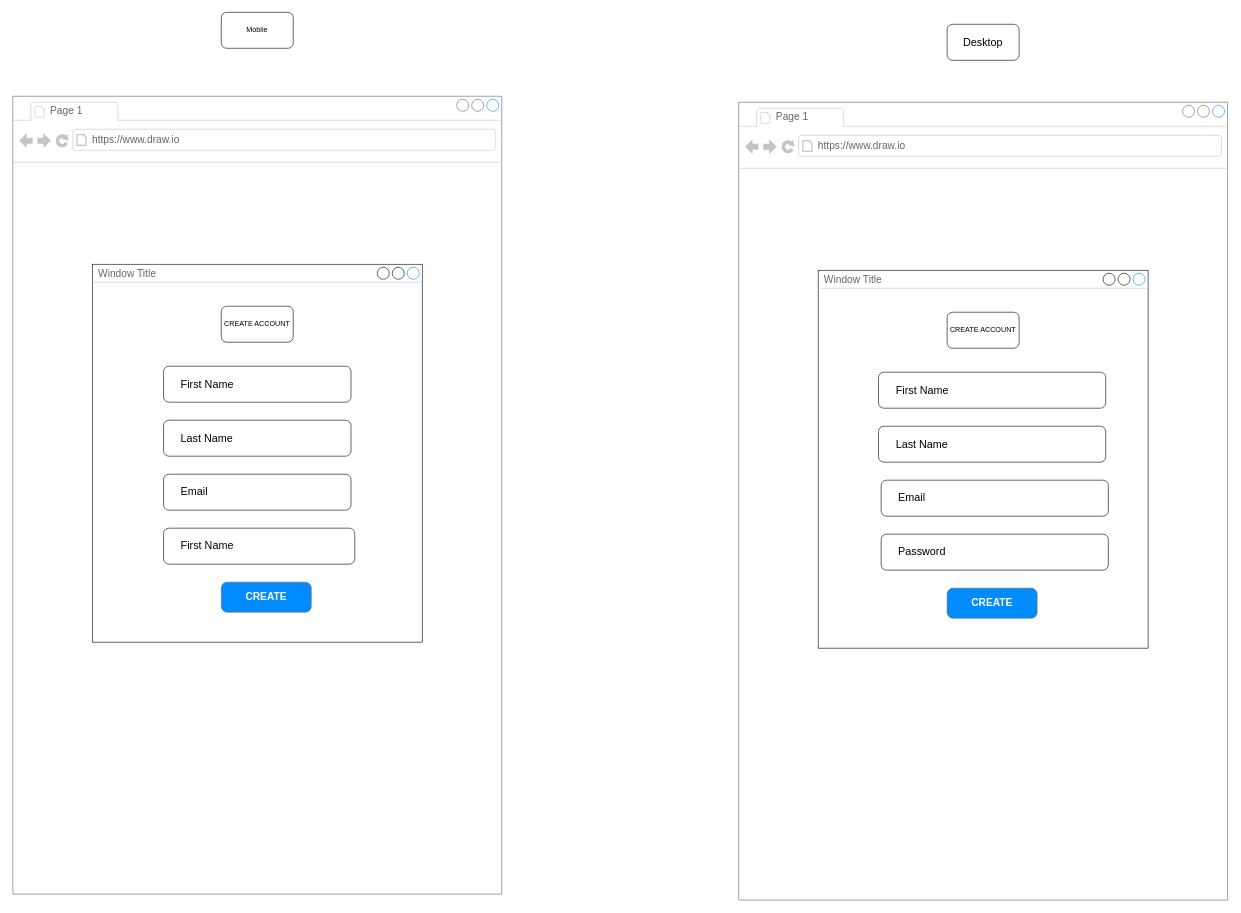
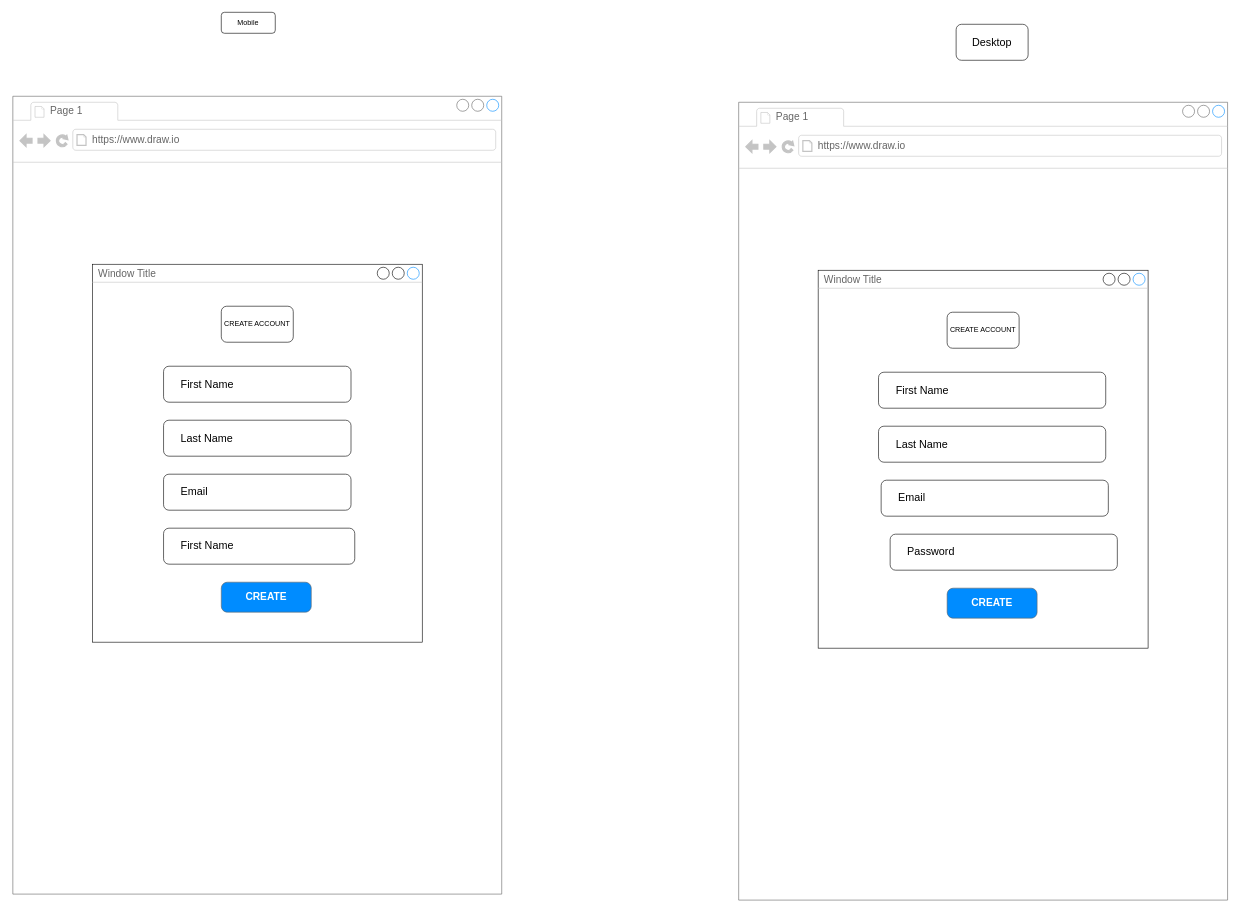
(257, 30) -> (248, 23)
(983, 42) -> (992, 42)
(995, 552) -> (1004, 552)
